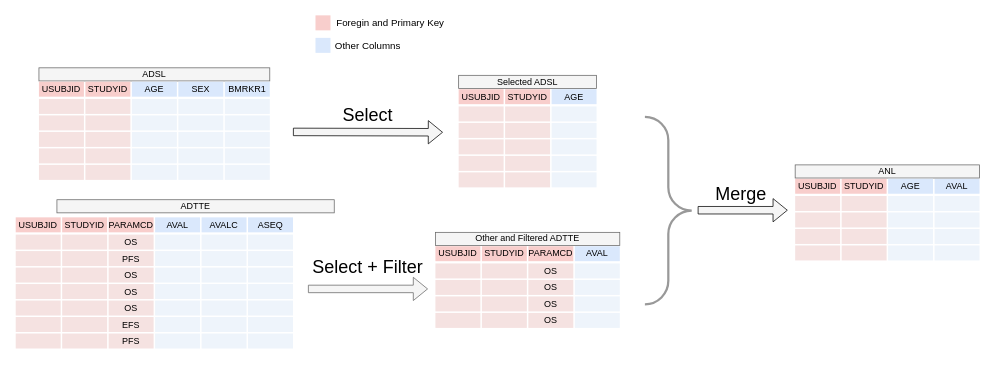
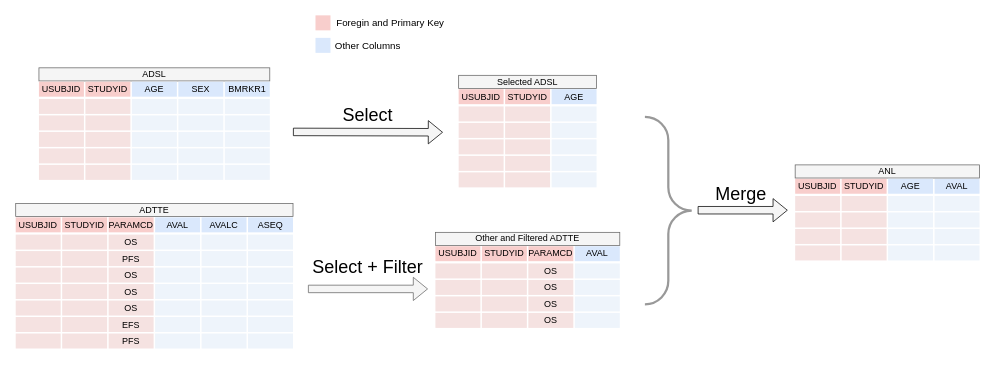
(195, 206) -> (154, 210)
